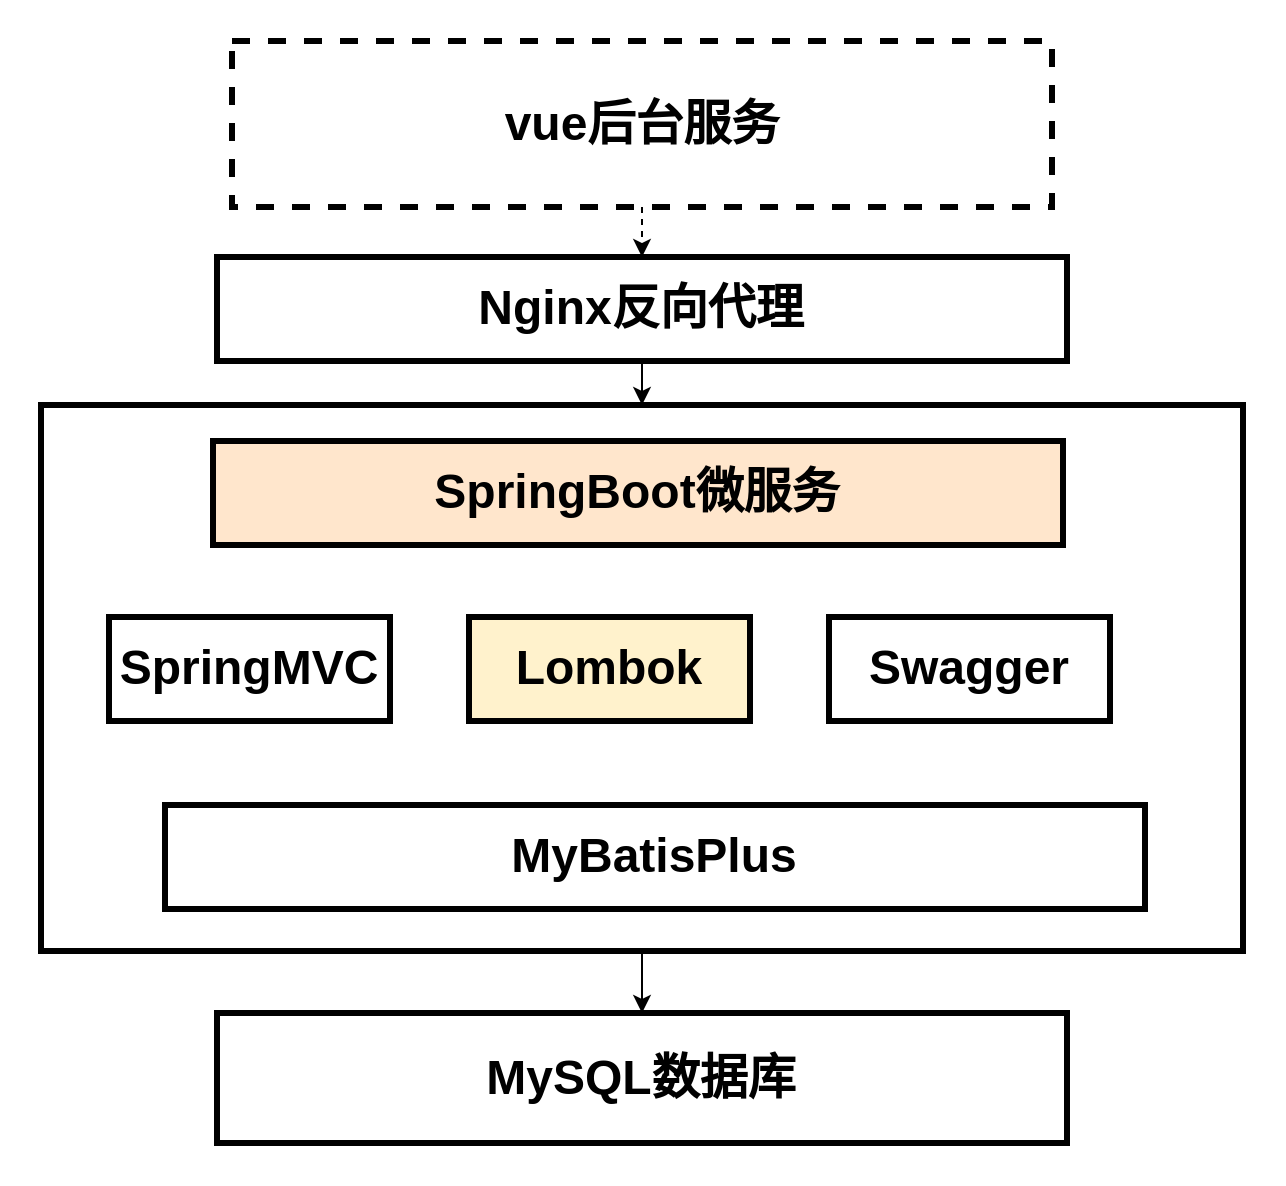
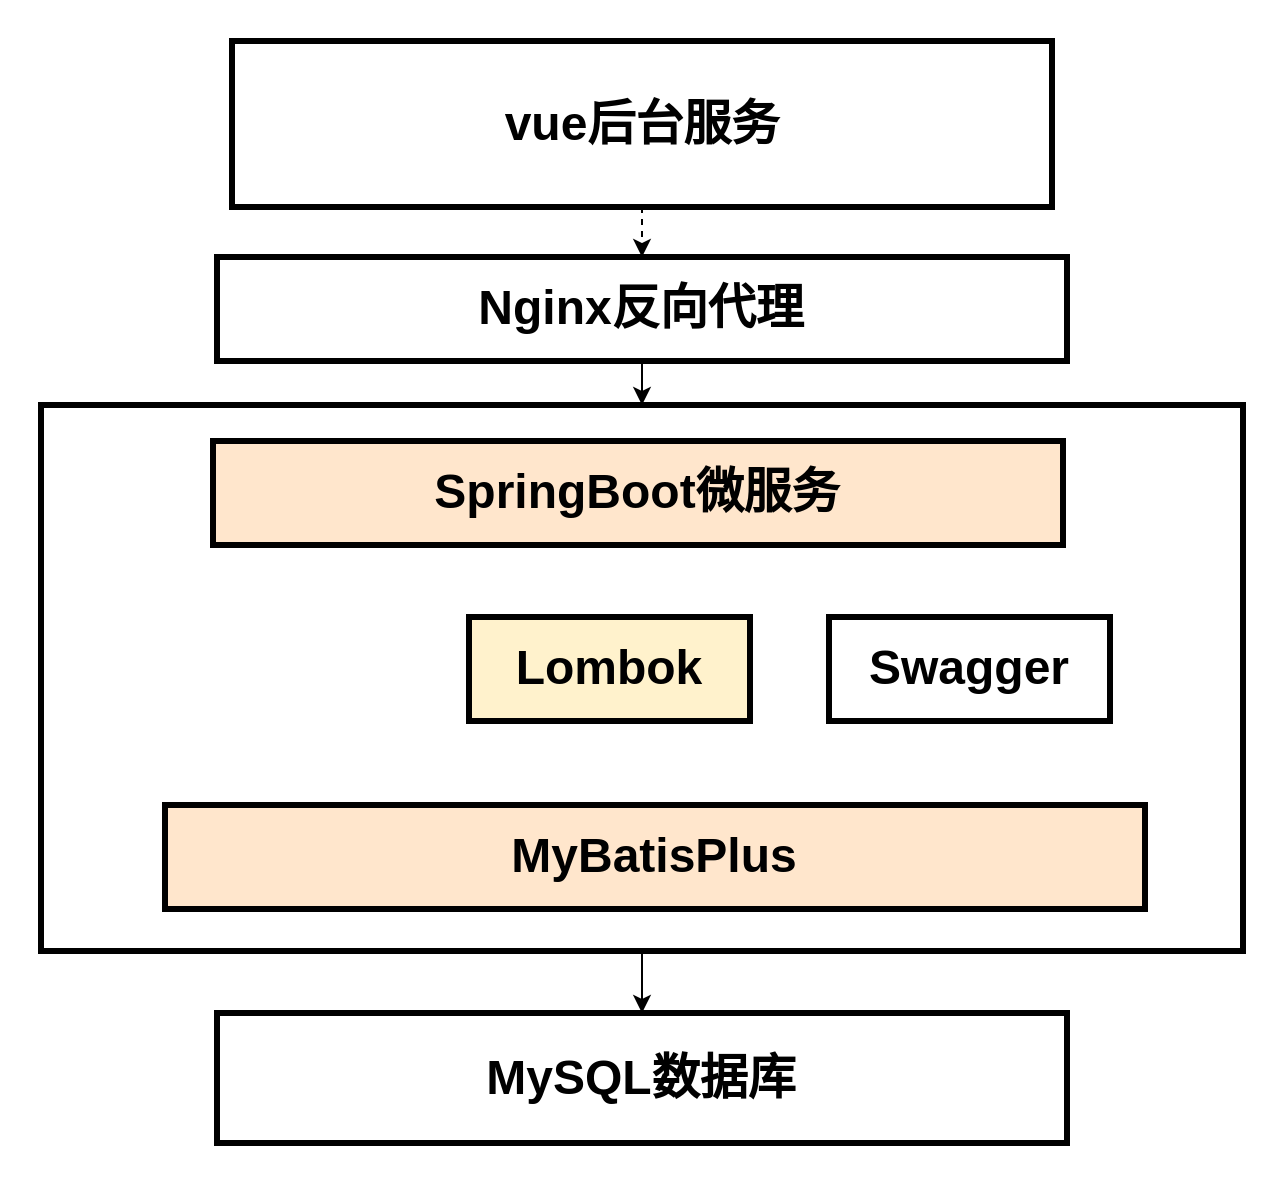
(642, 124) -> (642, 124)
(250, 669) -> none
(655, 857) -> (655, 857)
